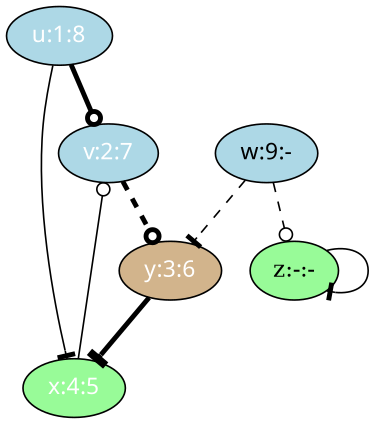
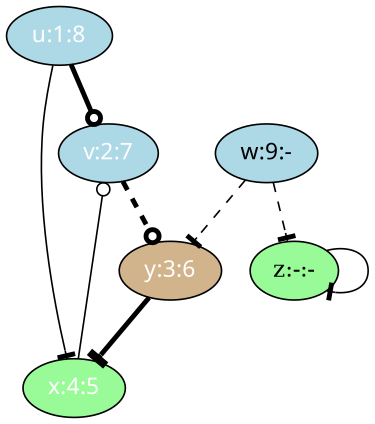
(279, 205) -> (279, 208)
